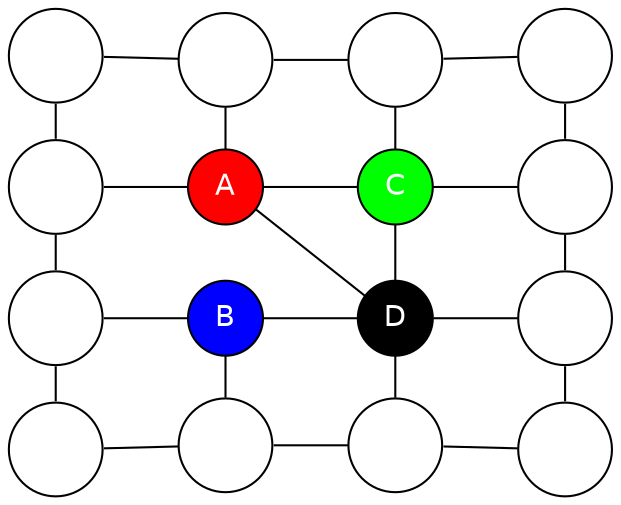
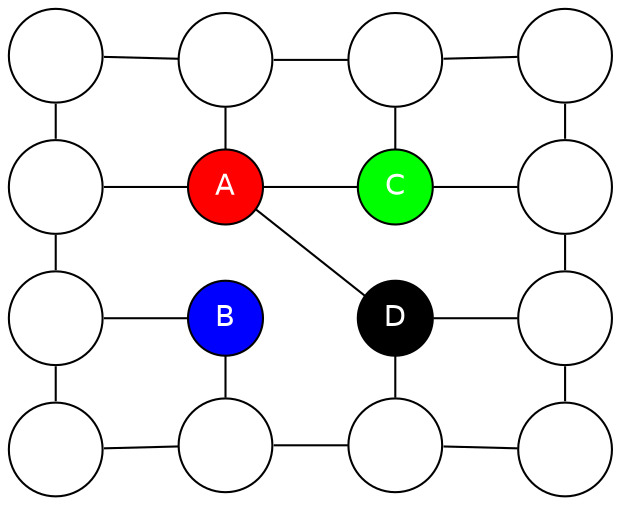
(395, 253) -> none
(310, 318) -> none
